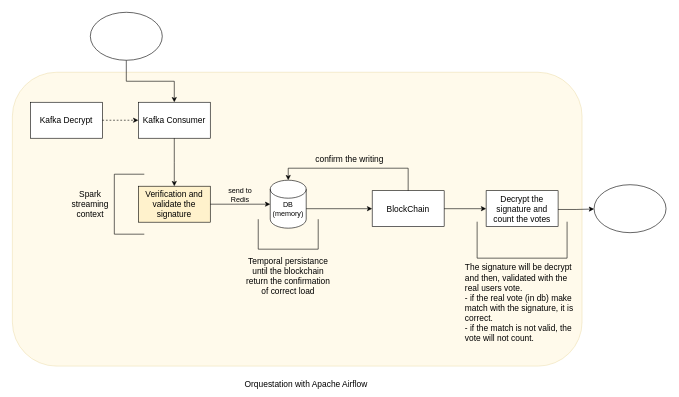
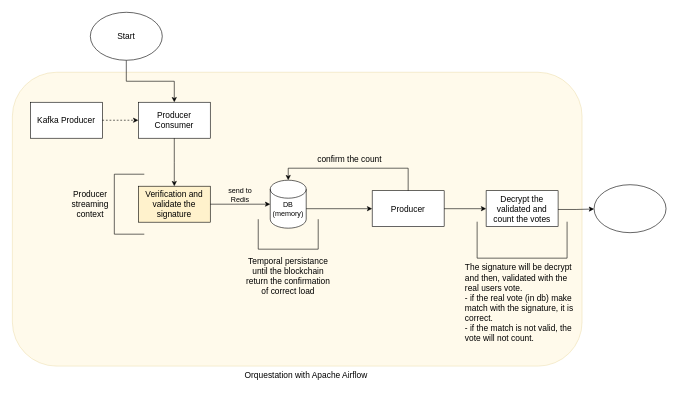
none -> (126, 36)
(66, 120) -> (66, 120)
(174, 120) -> (174, 120)
(350, 159) -> (350, 159)
(90, 204) -> (90, 204)
(408, 209) -> (408, 209)
(522, 210) -> (522, 210)
(306, 384) -> (306, 375)
